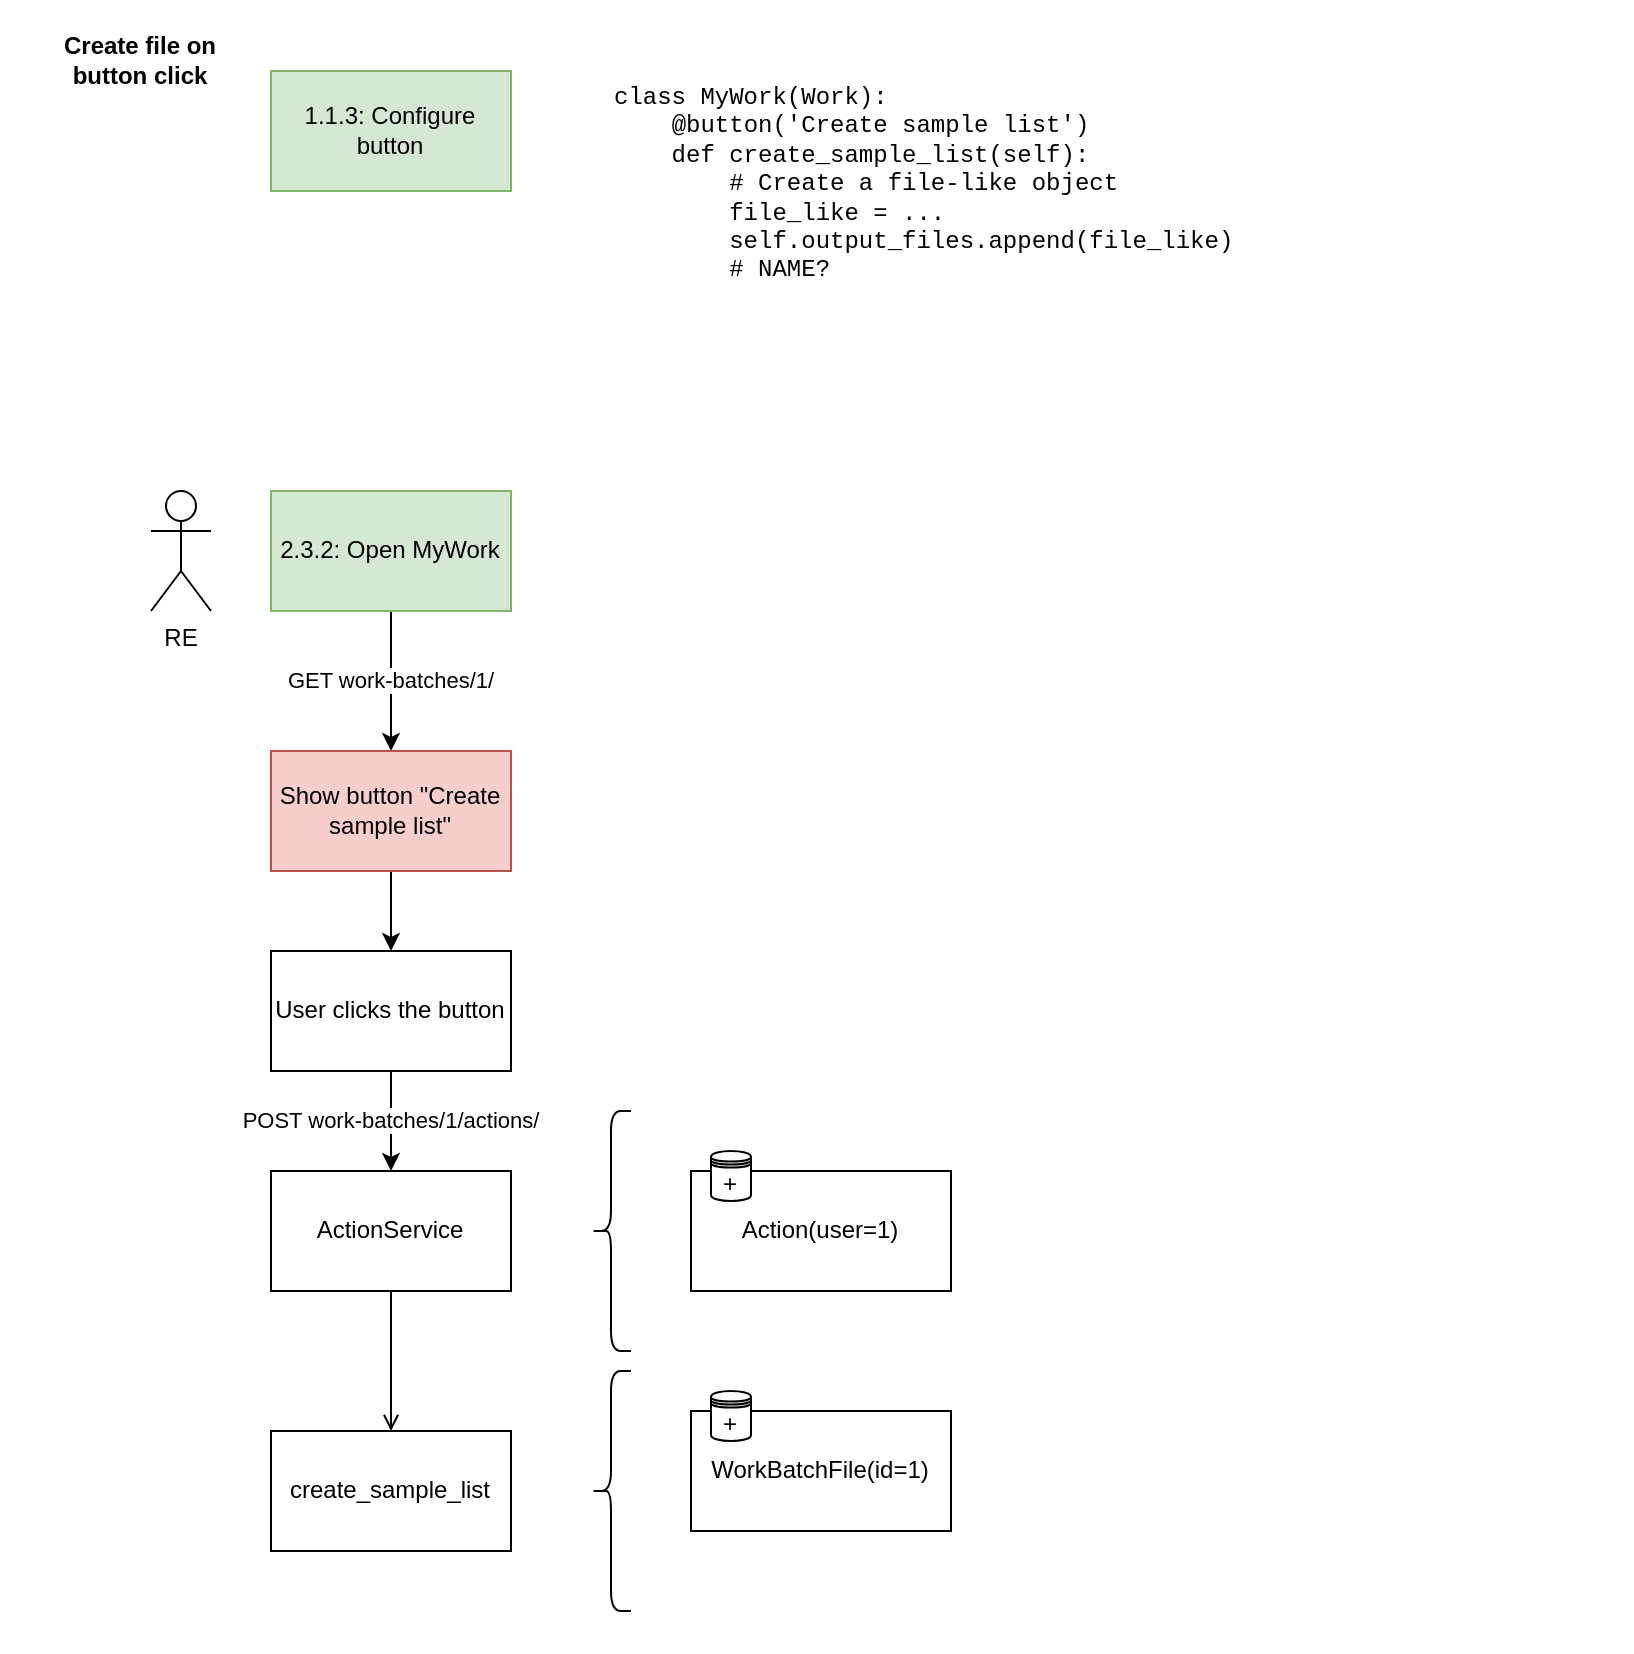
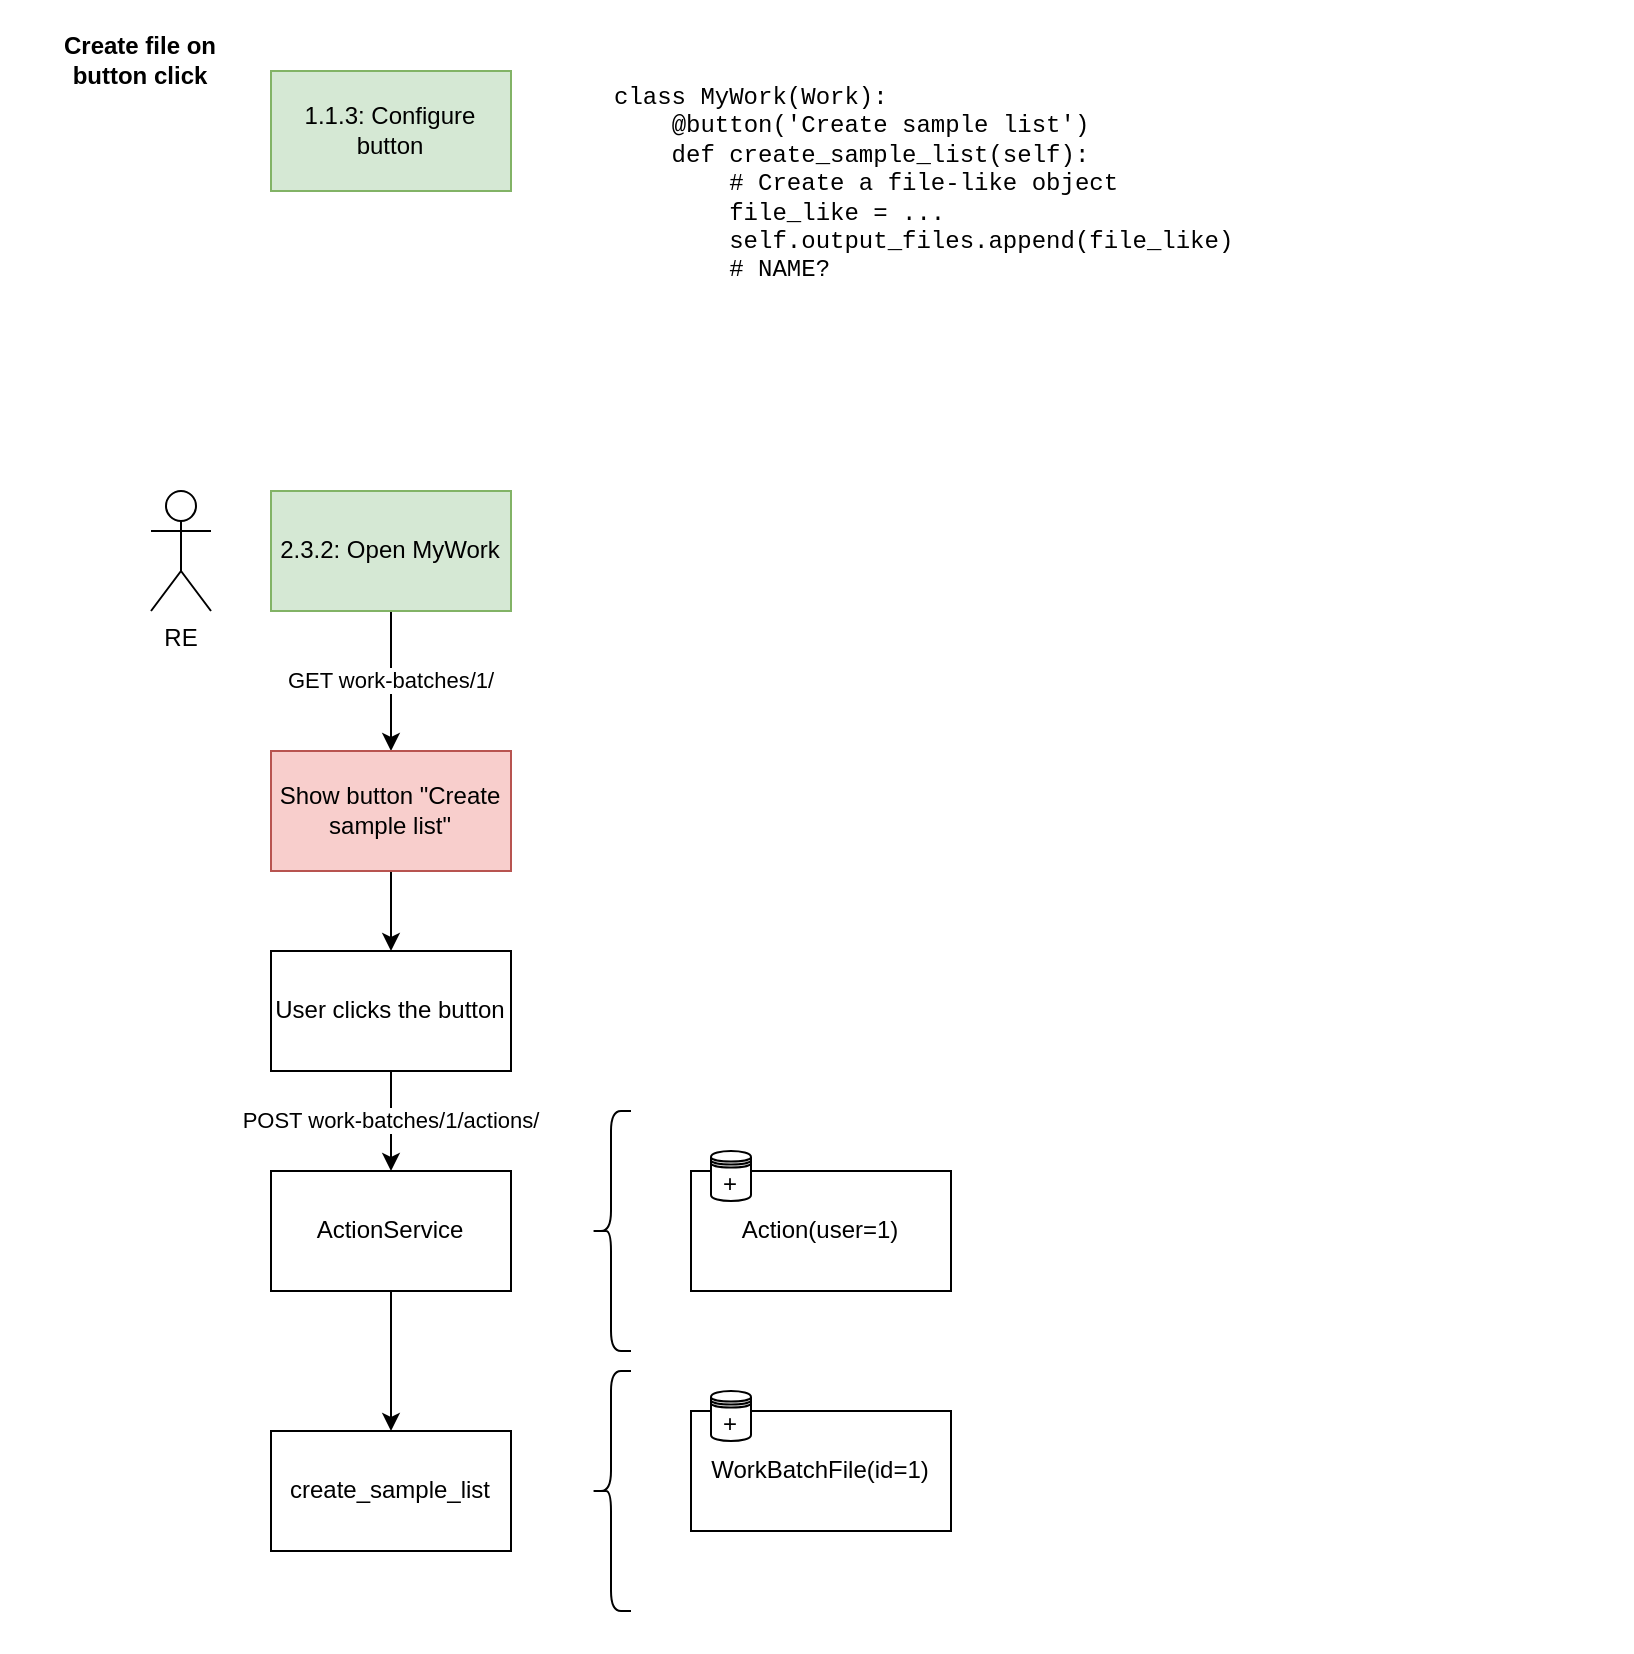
(391, 1418) -> (391, 1416)
